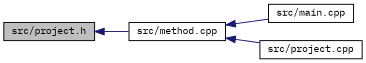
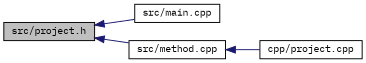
(252, 21) -> (119, 22)
(311, 50) -> (311, 50)
